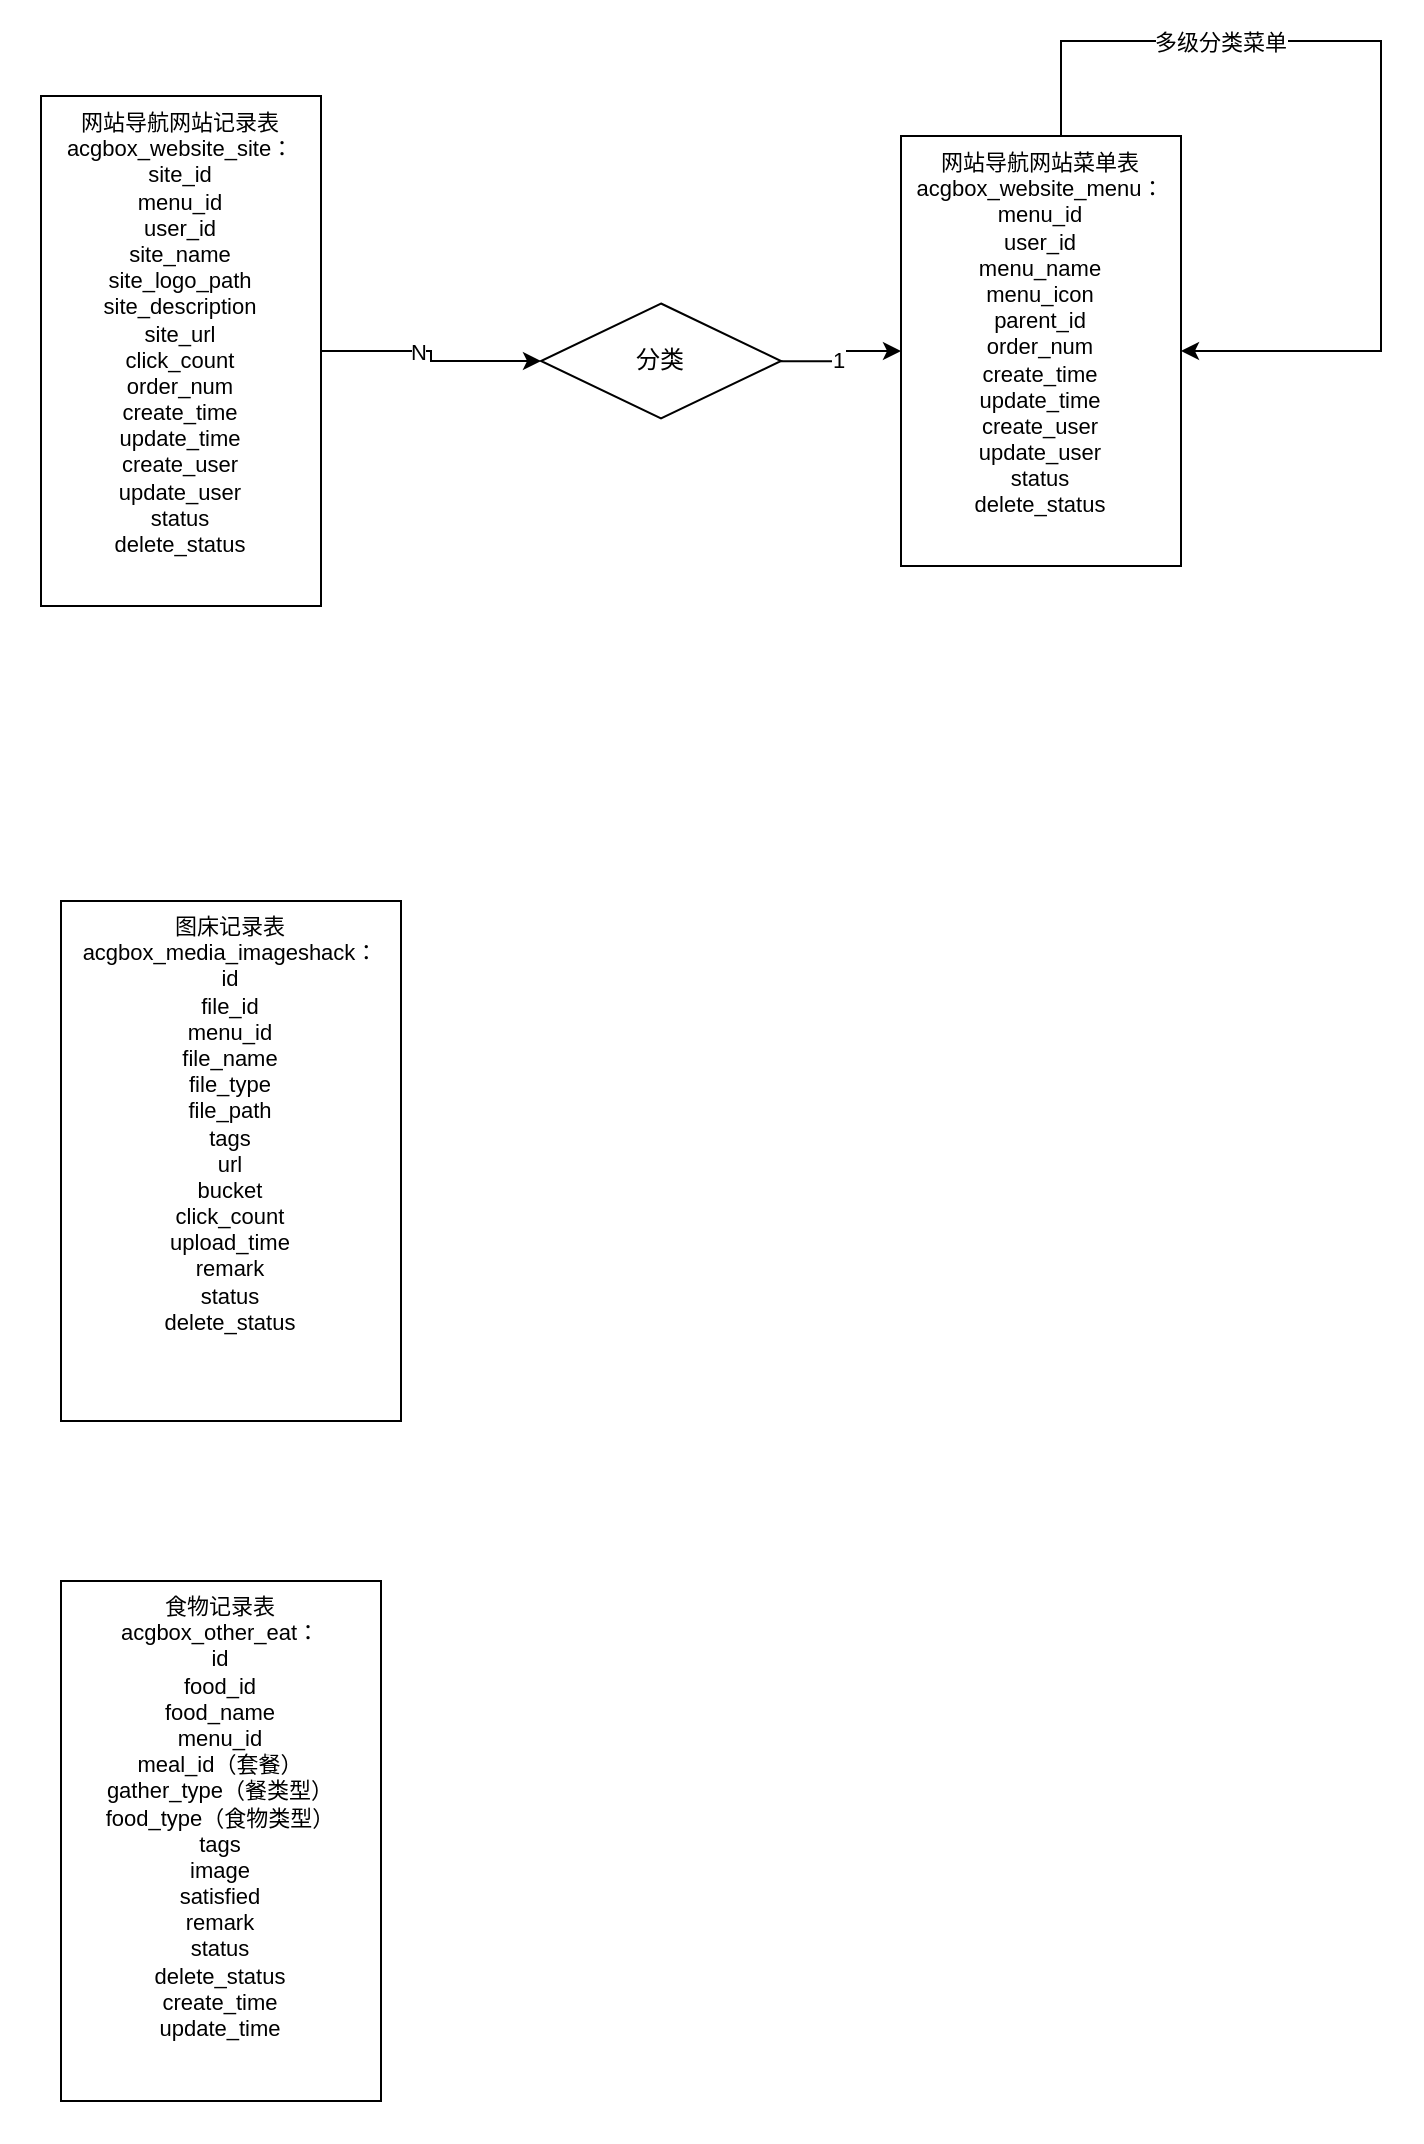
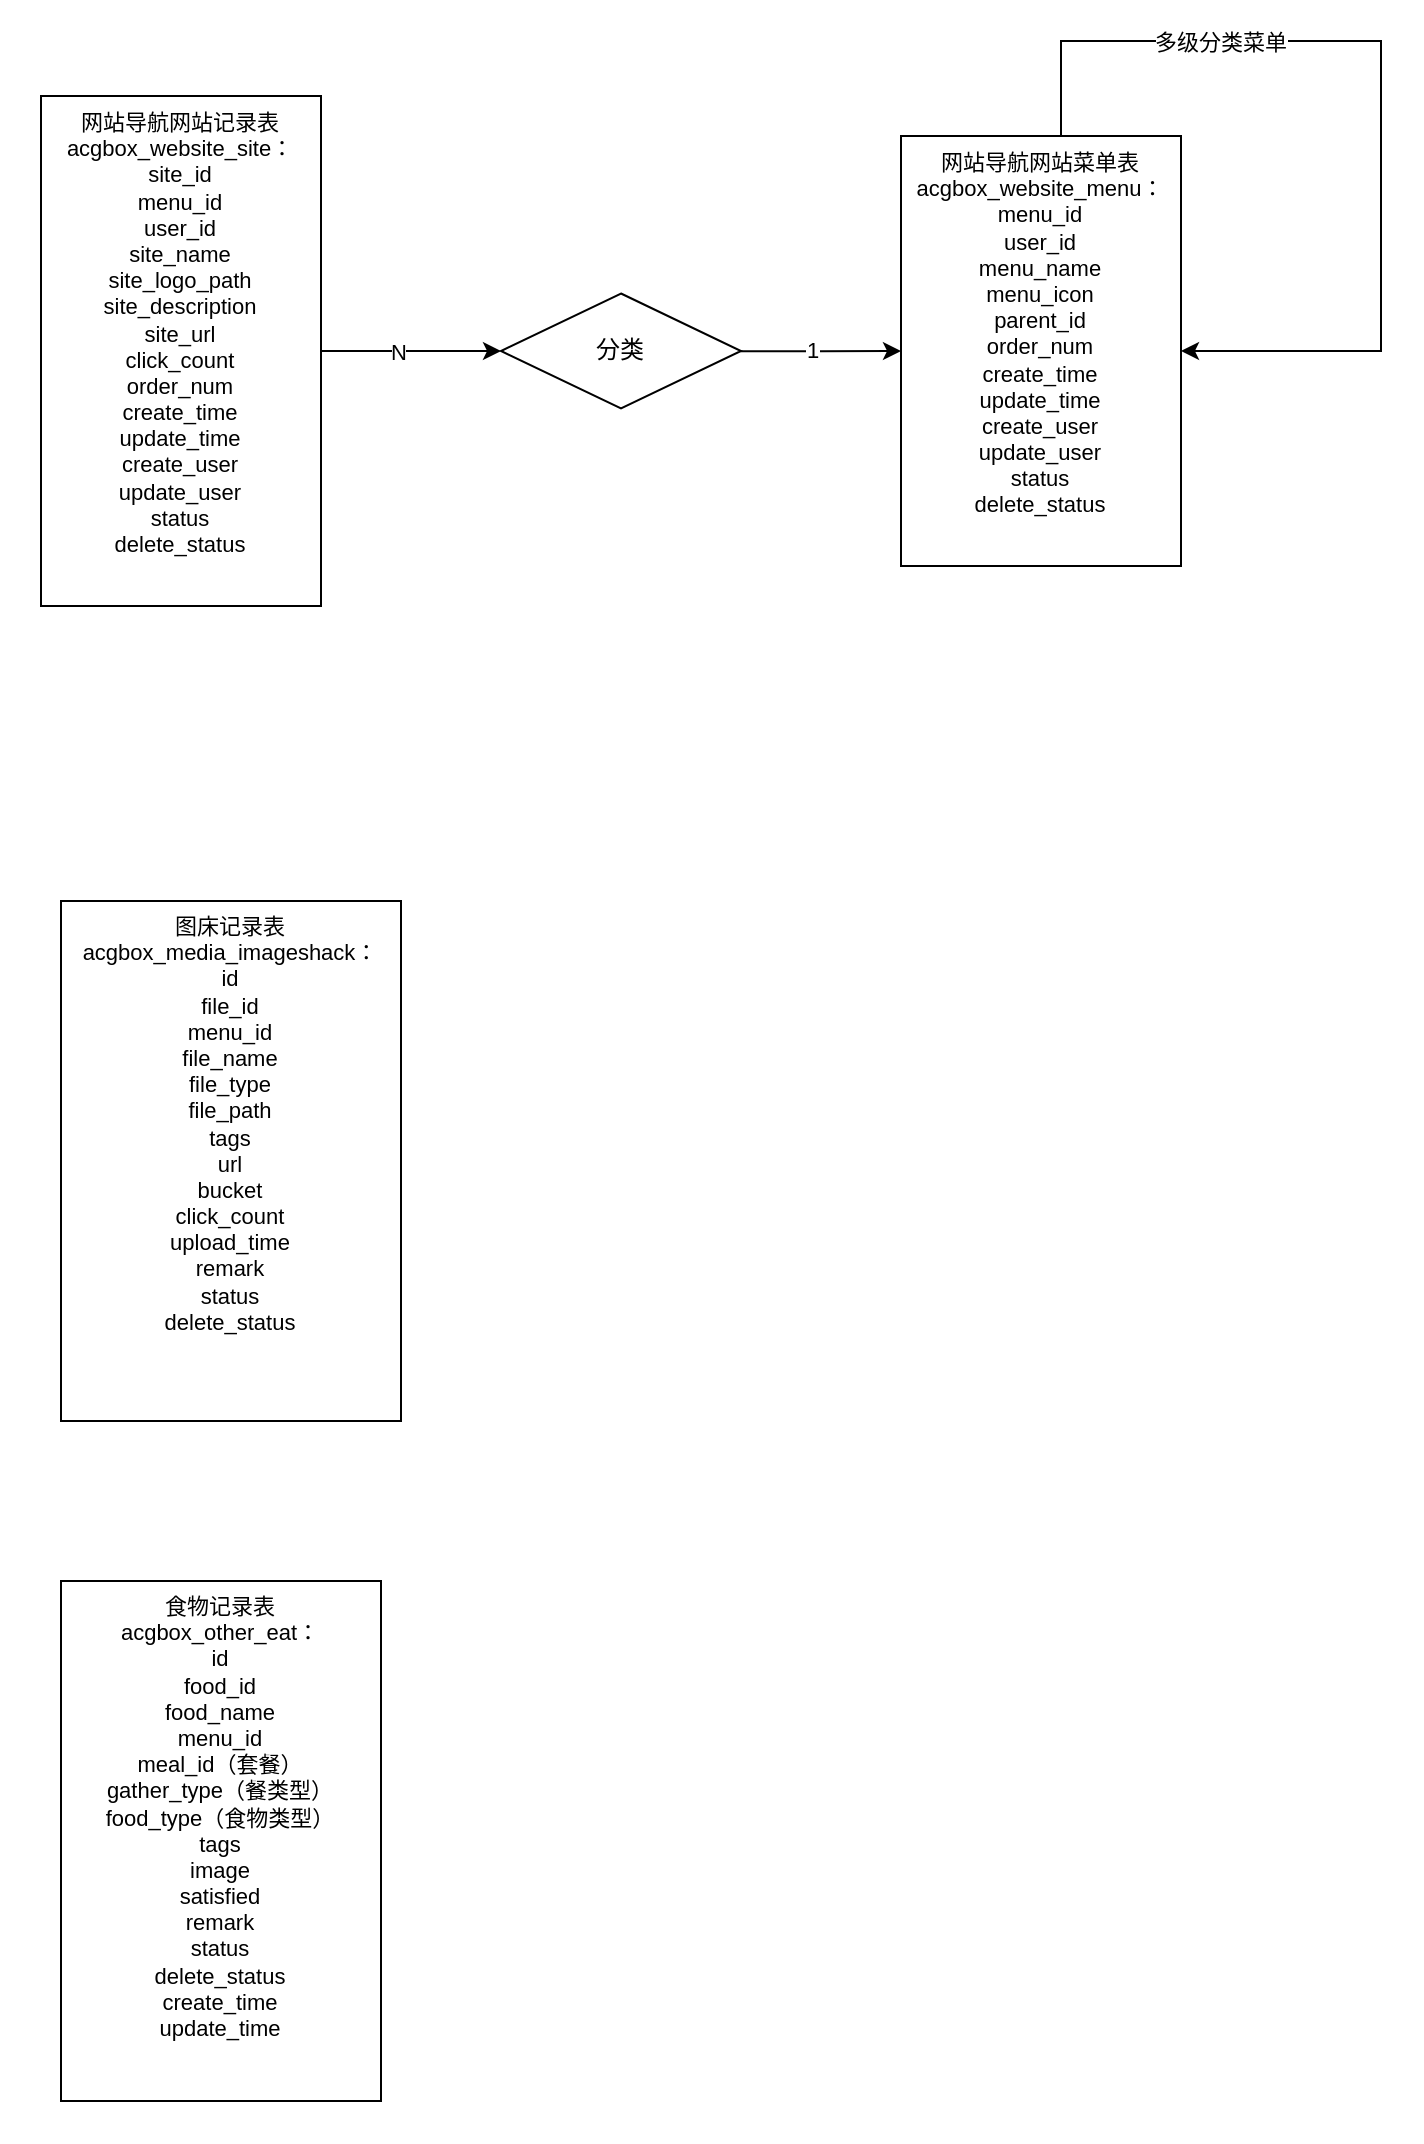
(661, 361) -> (621, 351)
